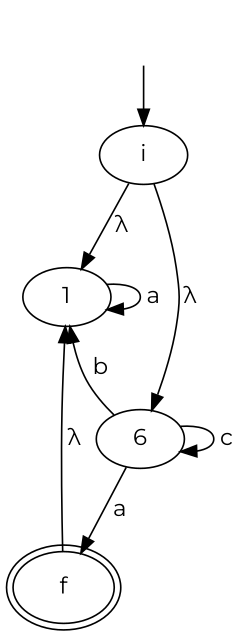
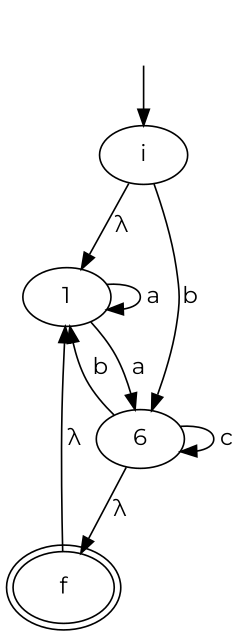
(188, 297) -> (188, 297)
none -> (116, 355)
(118, 510) -> (118, 510)
